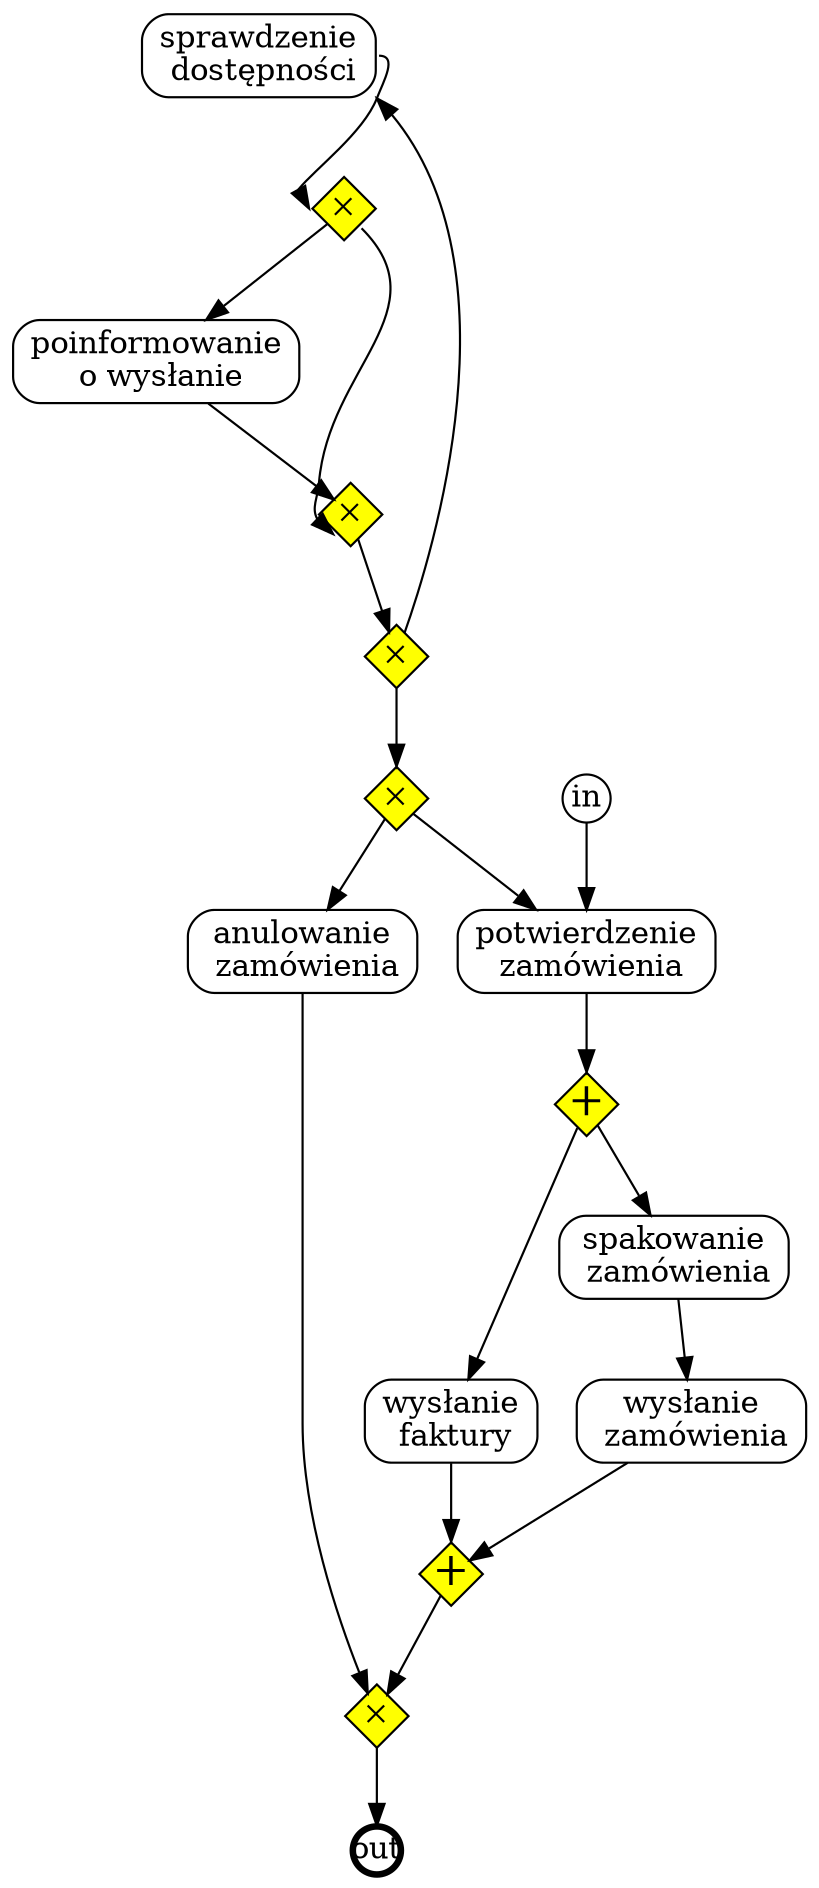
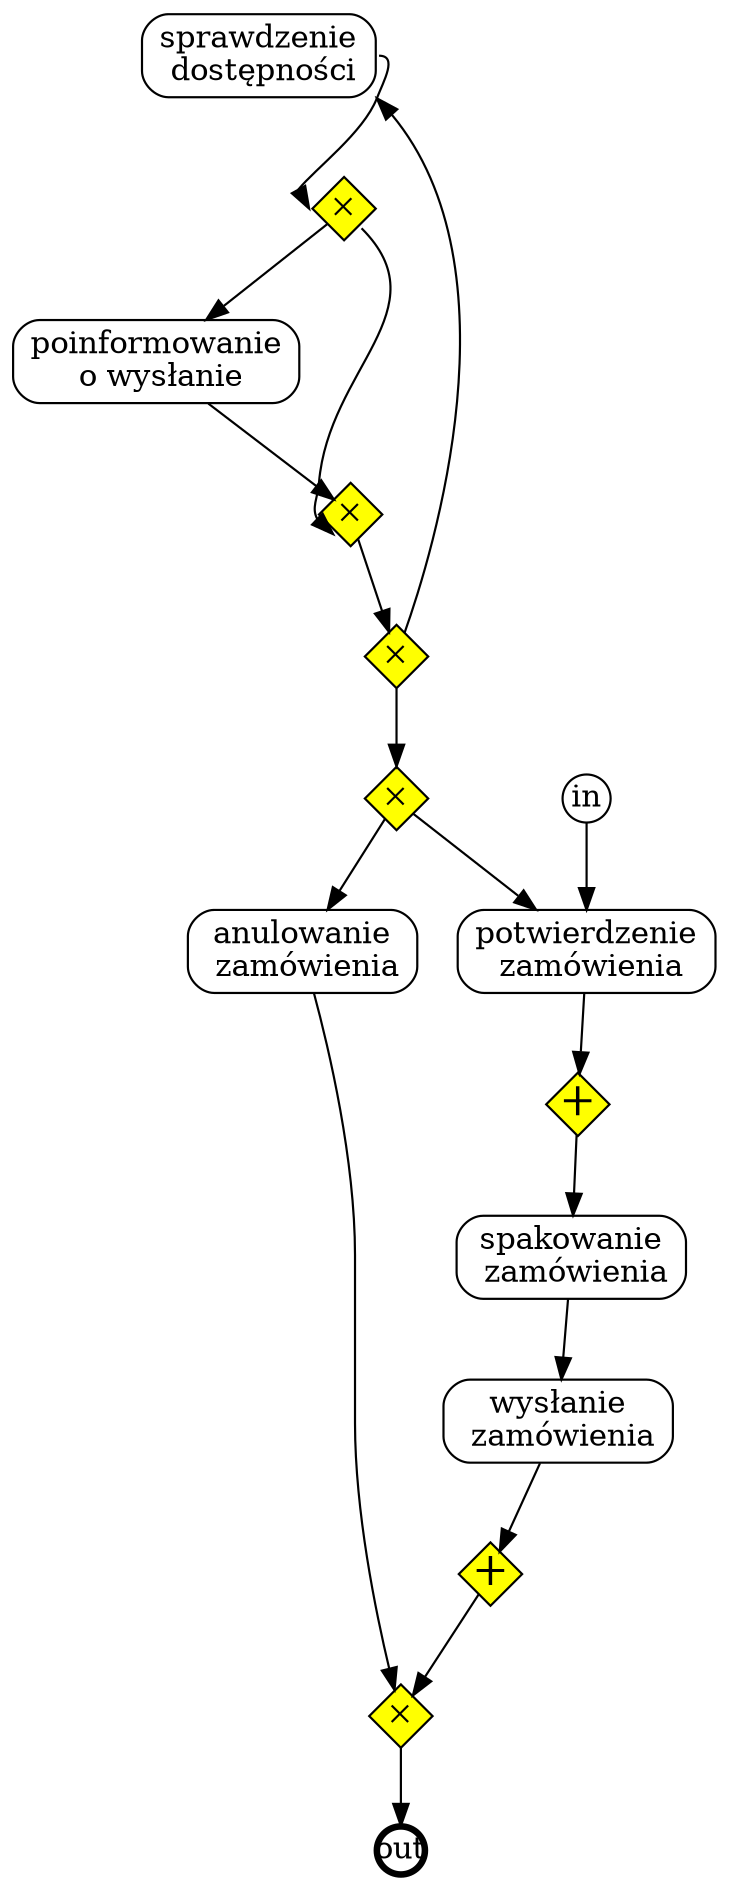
(451, 1421) -> none
